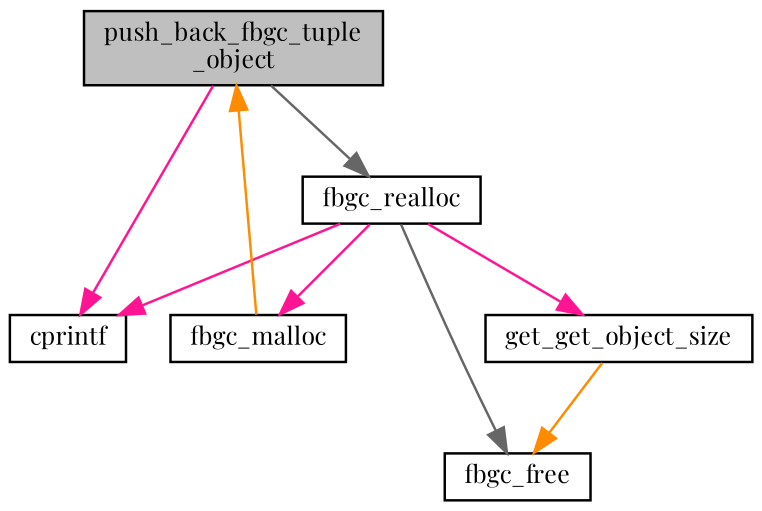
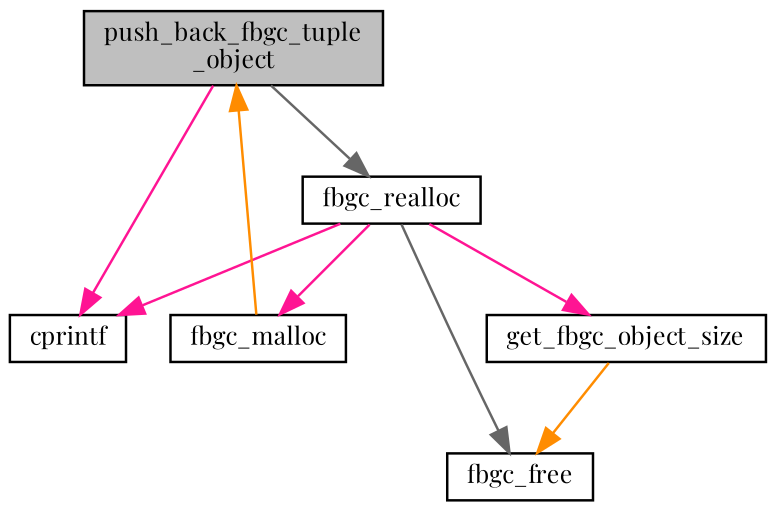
(619, 339) -> (626, 339)
